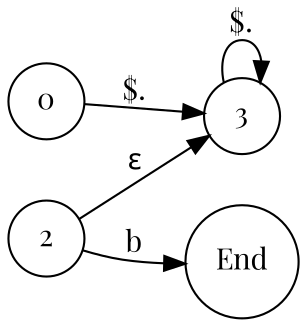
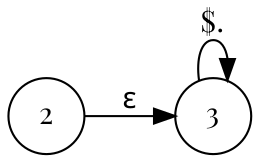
(46, 101) -> none
(242, 262) -> none
